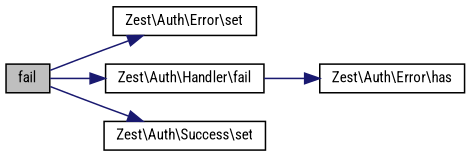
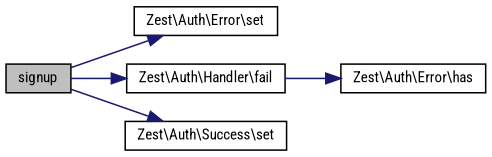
(28, 78) -> (38, 78)
